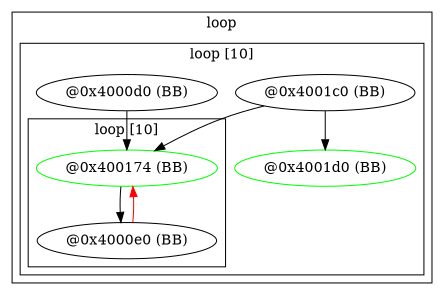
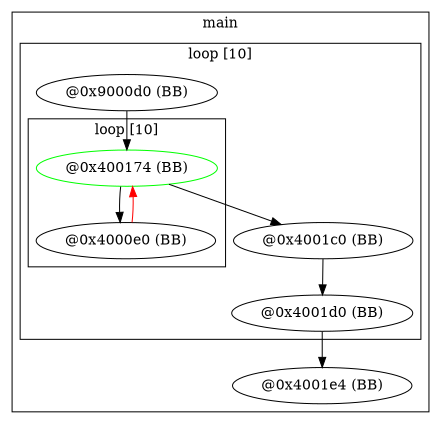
(222, 24) -> (221, 24)
(127, 93) -> (127, 93)
(205, 125) -> (218, 202)
(325, 168) -> (322, 313)
none -> (322, 386)
